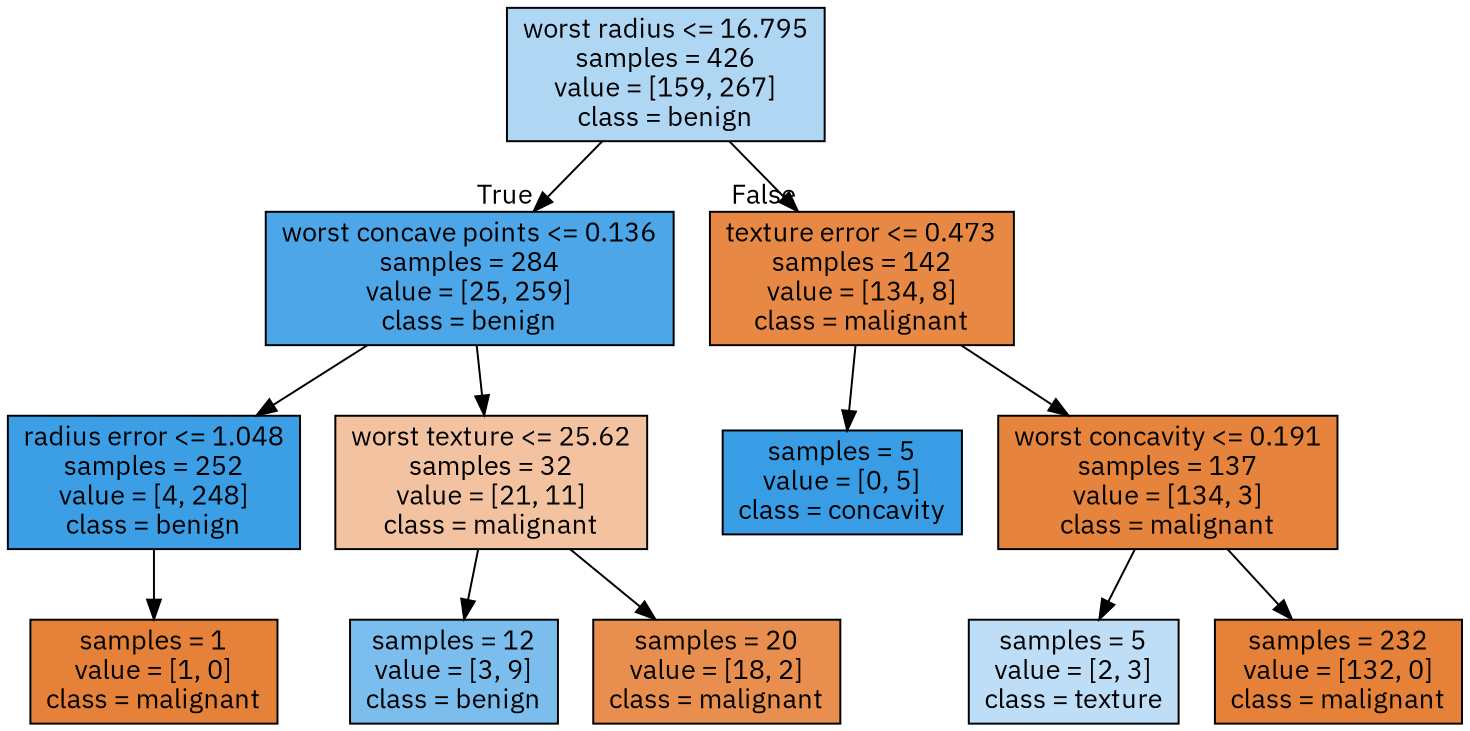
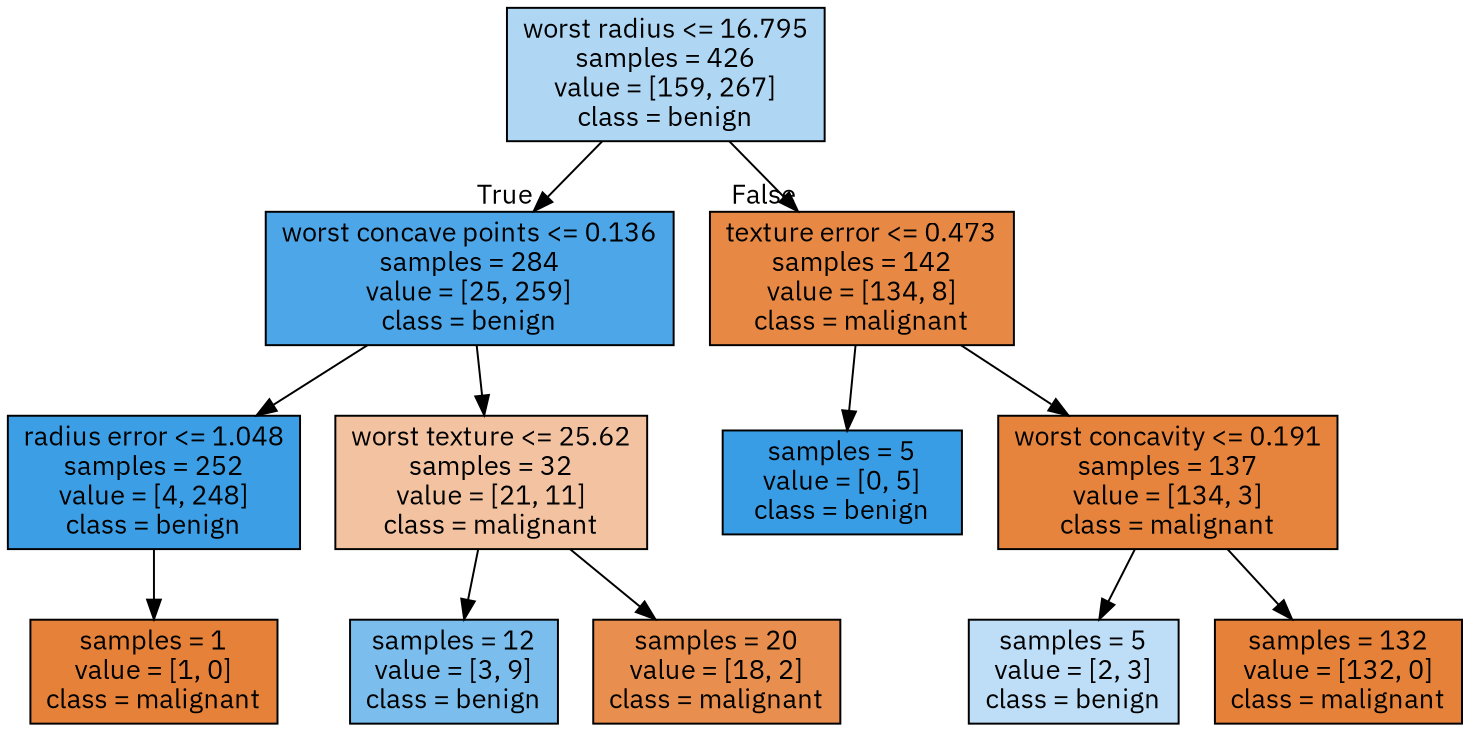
(842, 482) -> (842, 482)
(1074, 672) -> (1074, 672)
(1338, 672) -> (1338, 672)
